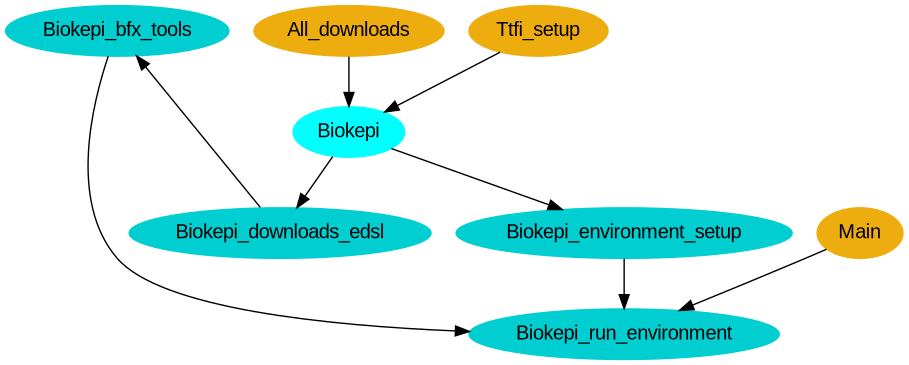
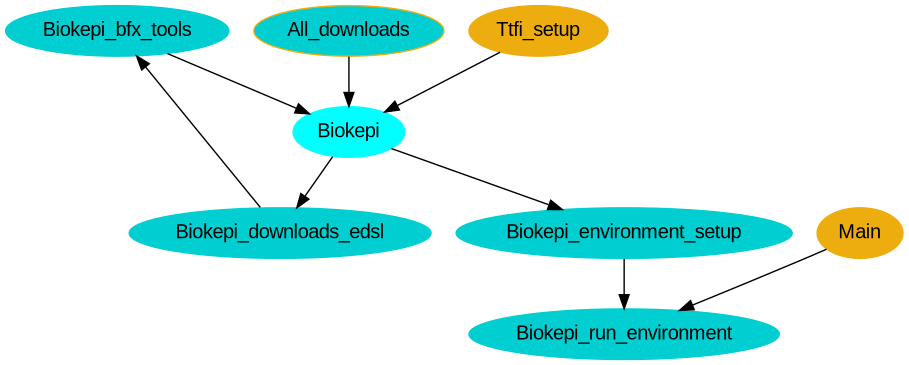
(349, 31) -> (349, 31)
(178, 292) -> (232, 81)
